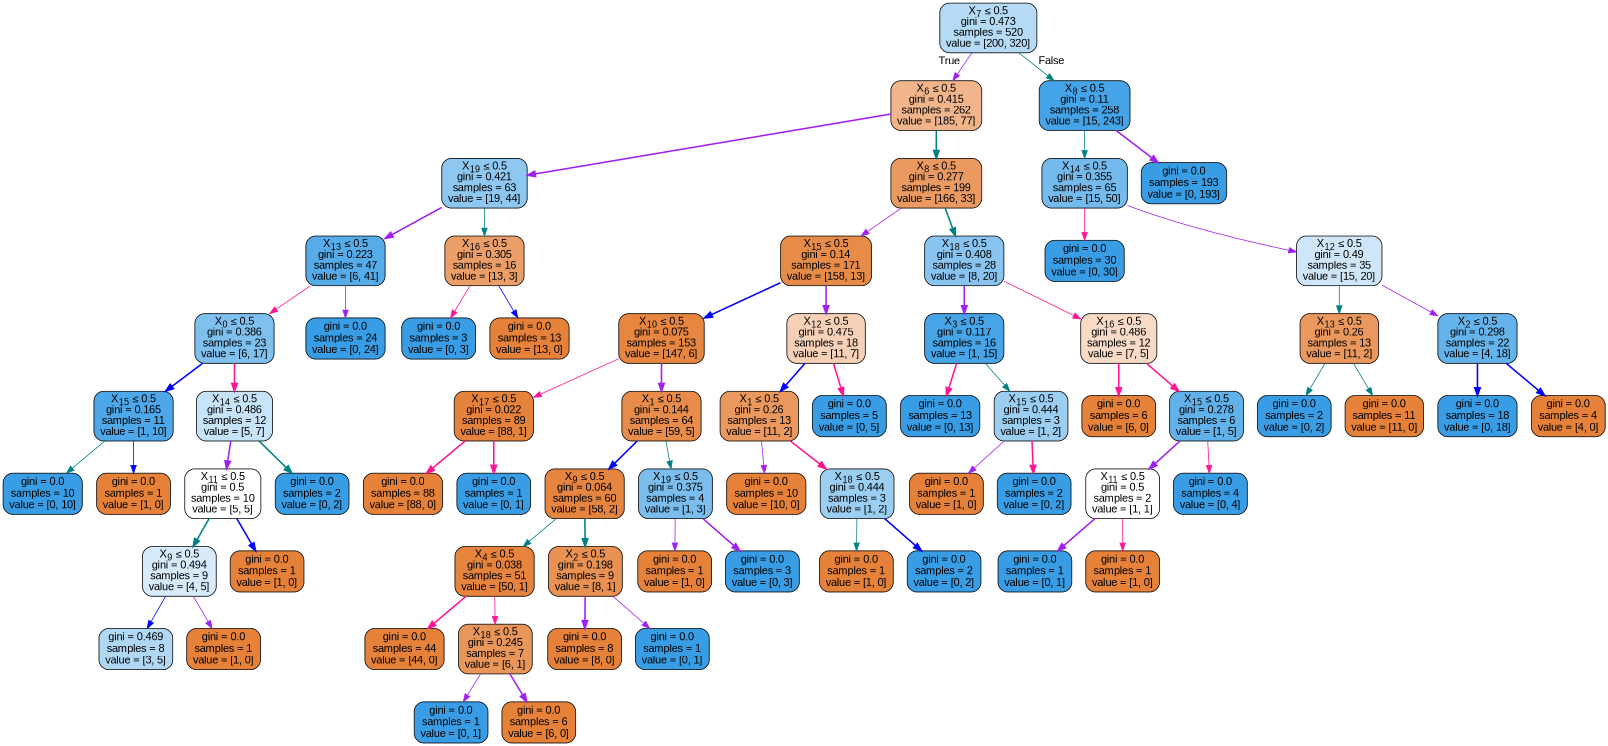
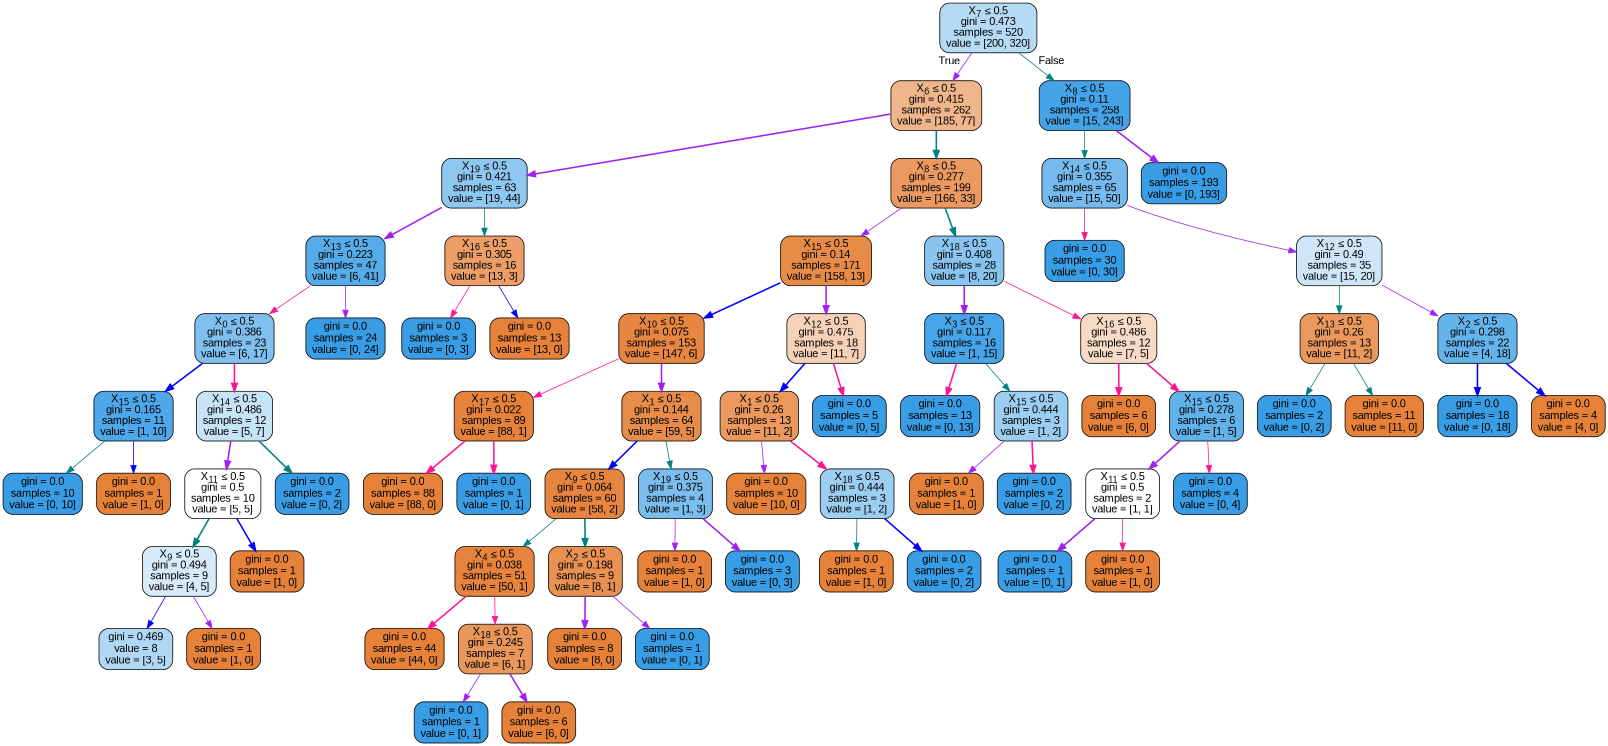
(136, 649) -> (136, 649)
